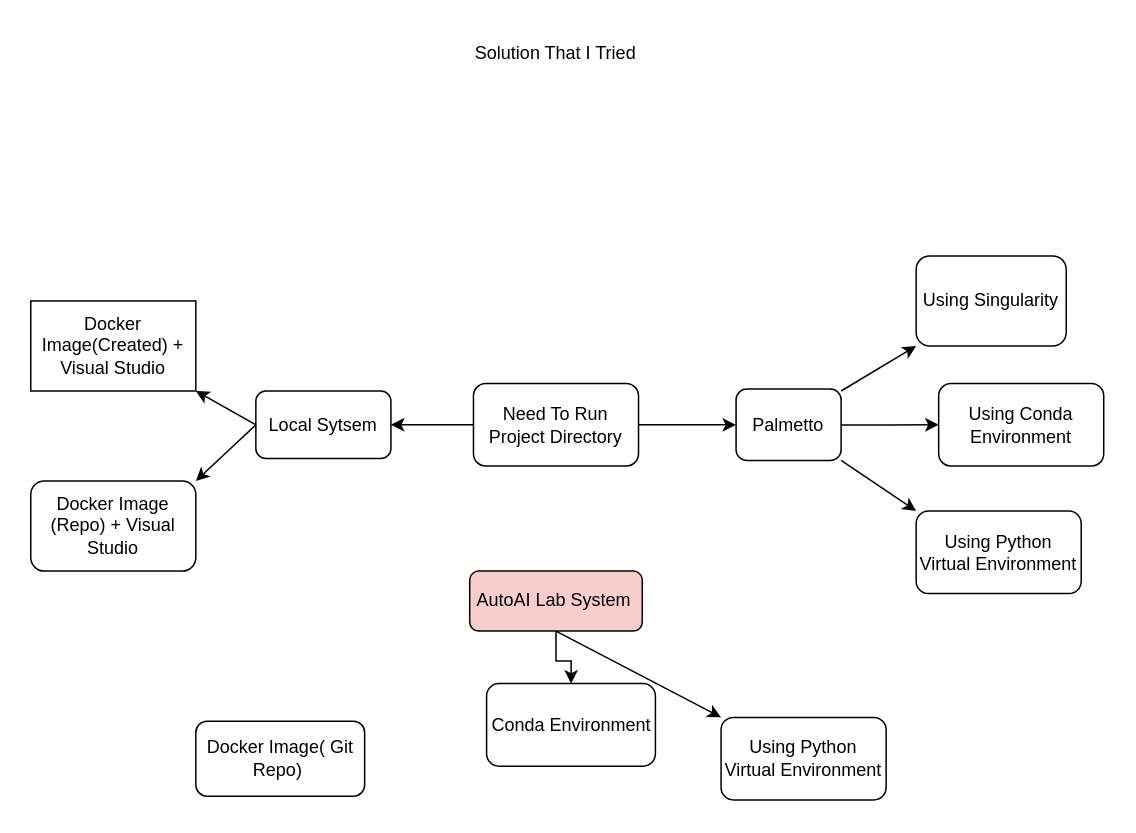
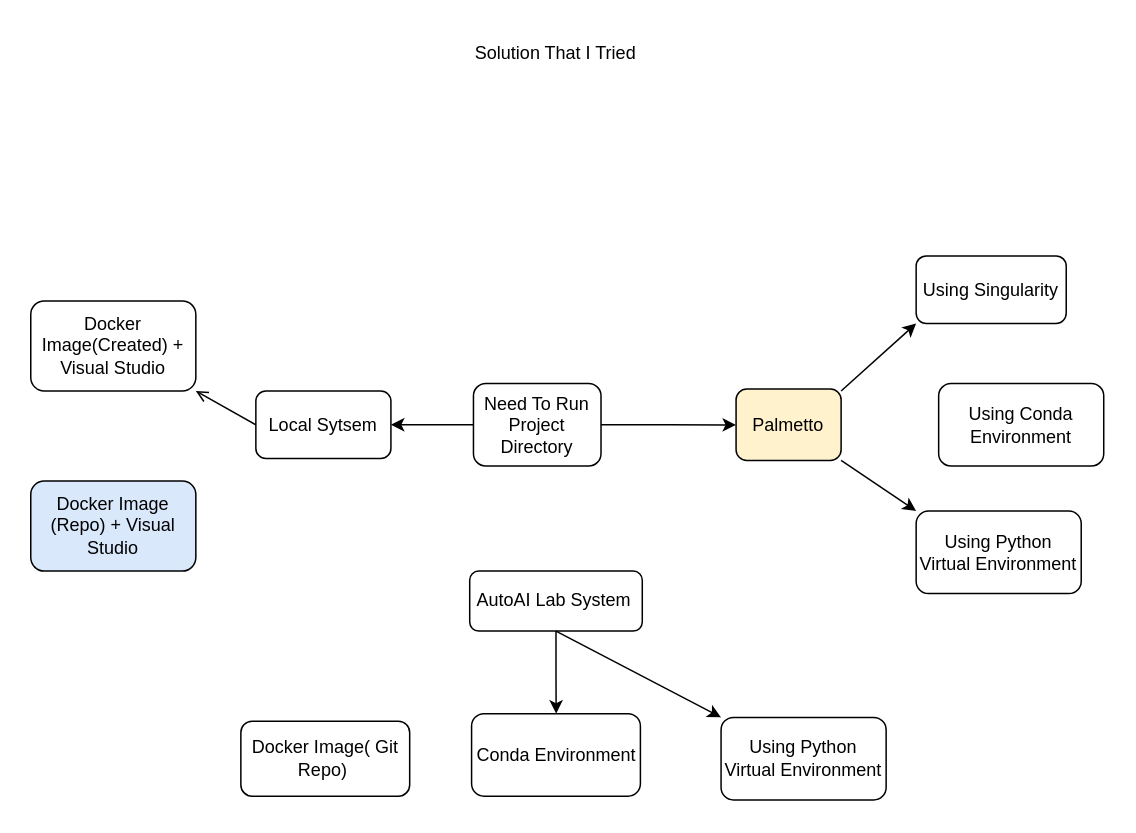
(991, 301) -> (991, 290)
(113, 346) -> (113, 346)
(205, 396) -> (202, 394)
(556, 425) -> (537, 425)
(788, 425) -> (788, 425)
(884, 425) -> none
(229, 449) -> none
(113, 526) -> (113, 526)
(556, 601) -> (556, 601)
(571, 725) -> (556, 755)
(280, 758) -> (325, 758)
